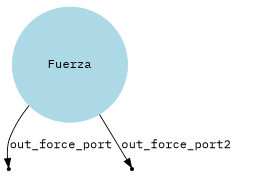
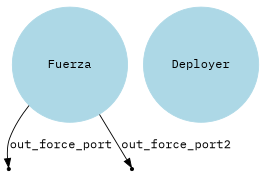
none -> (201, 65)
